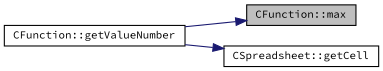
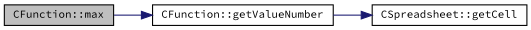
(210, 24) -> (128, 15)
